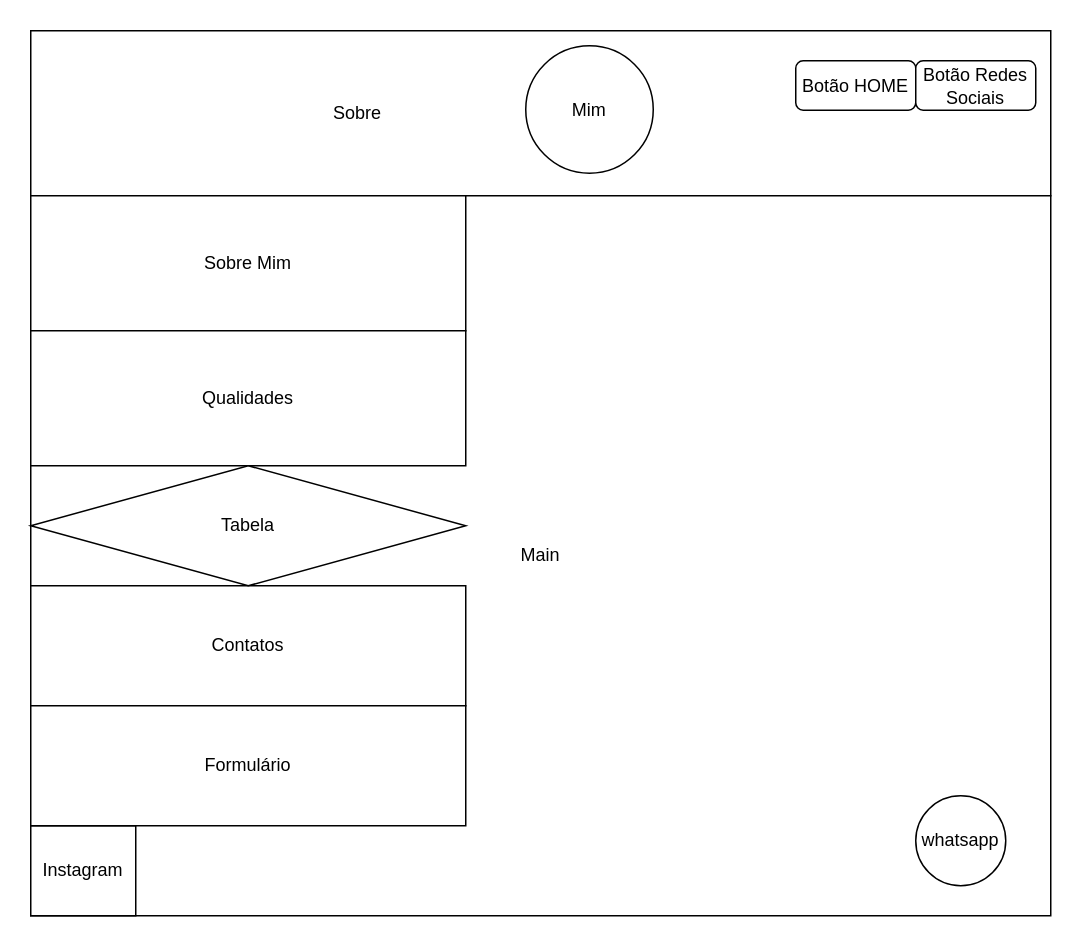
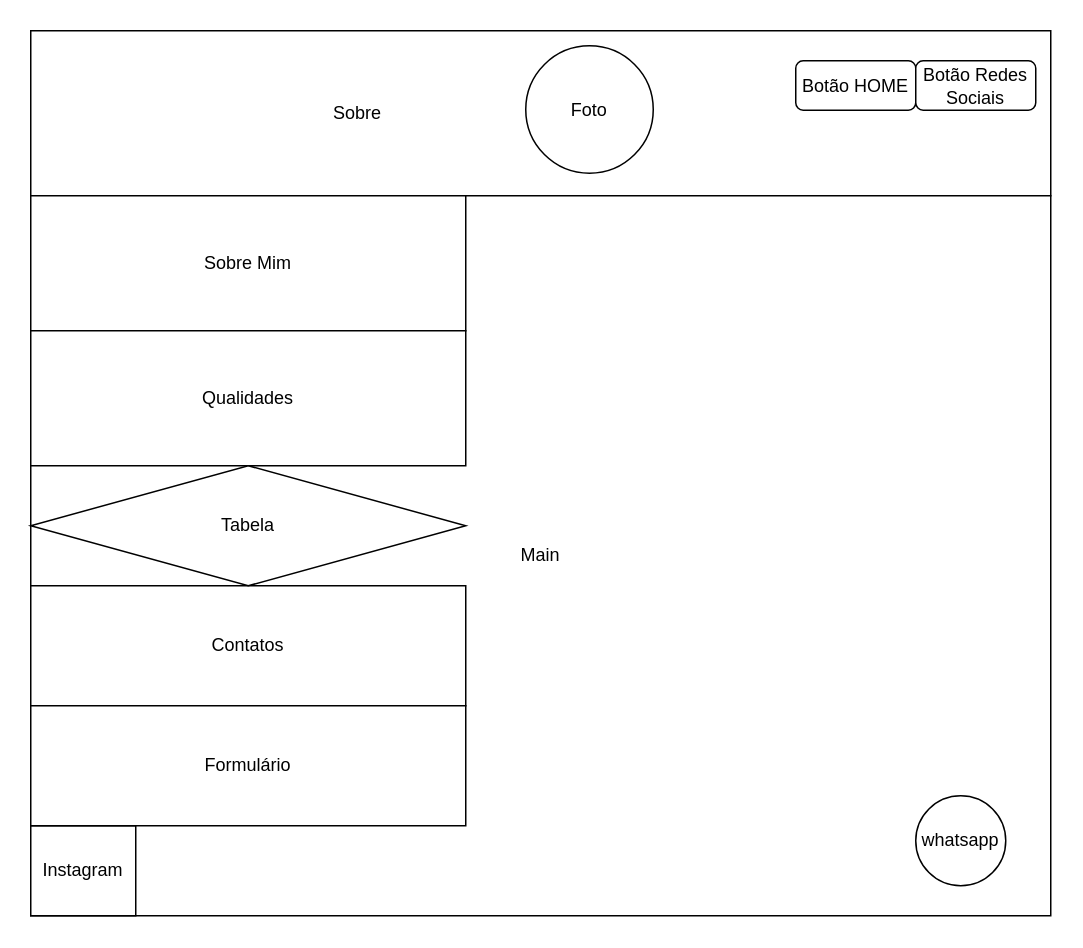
(590, 110) -> (590, 110)
